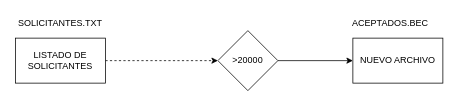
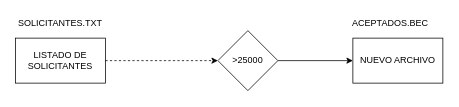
(248, 60) -> (248, 60)
